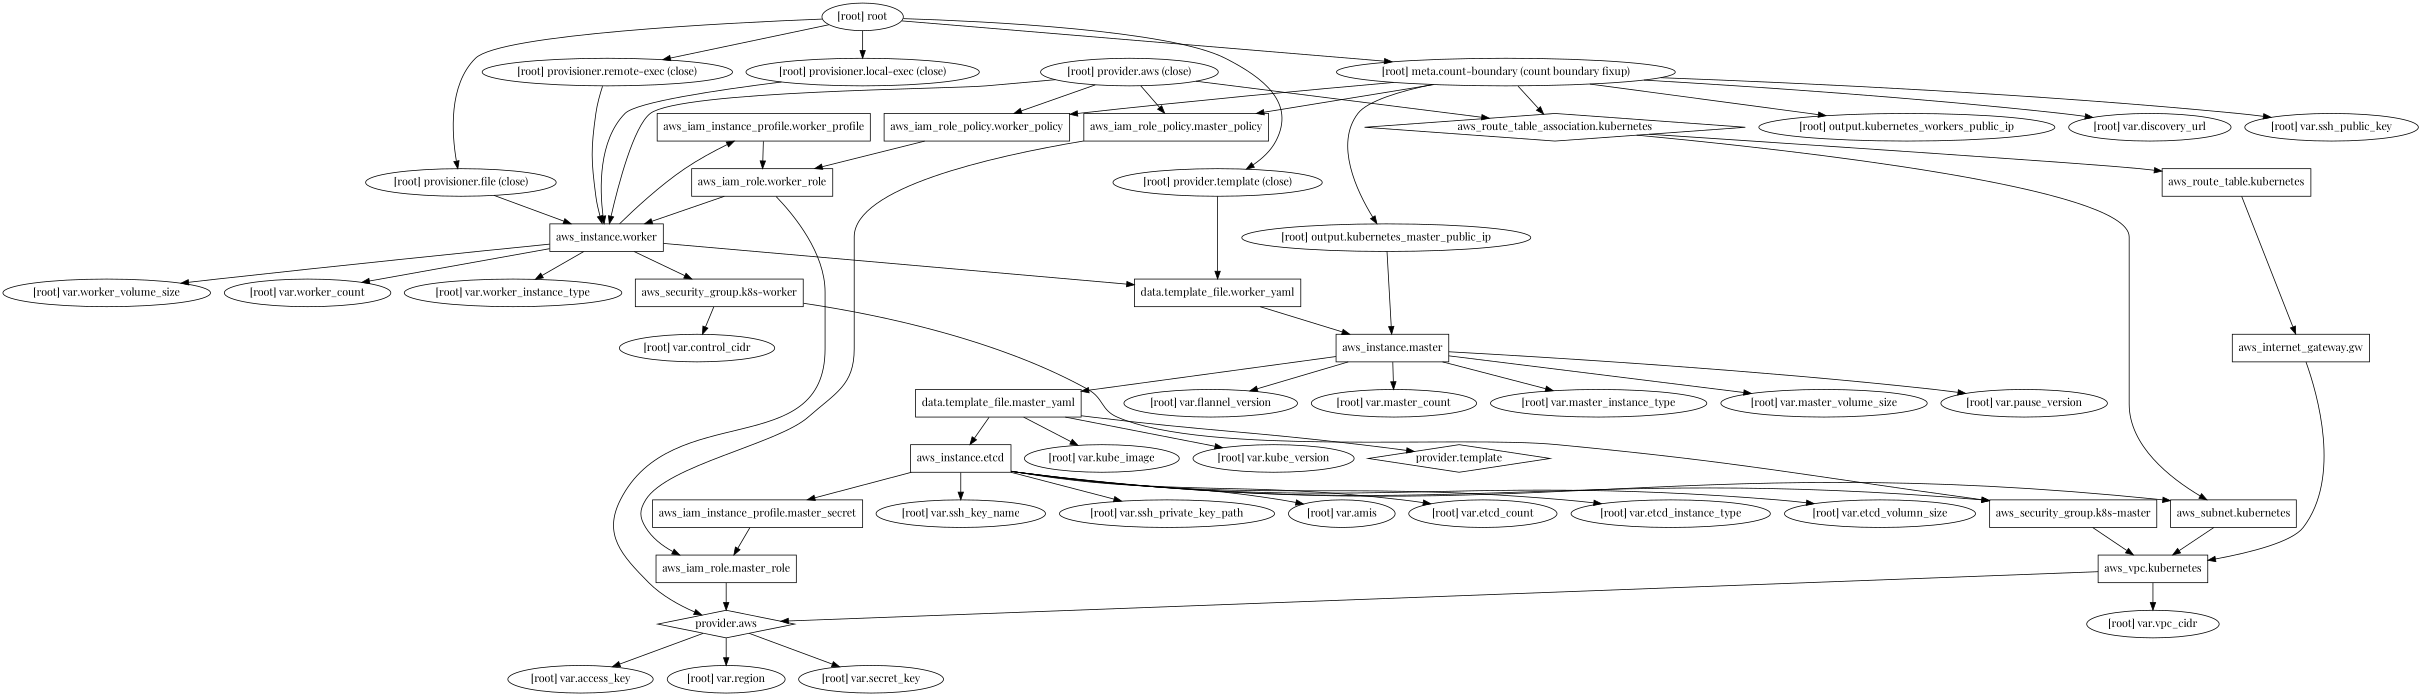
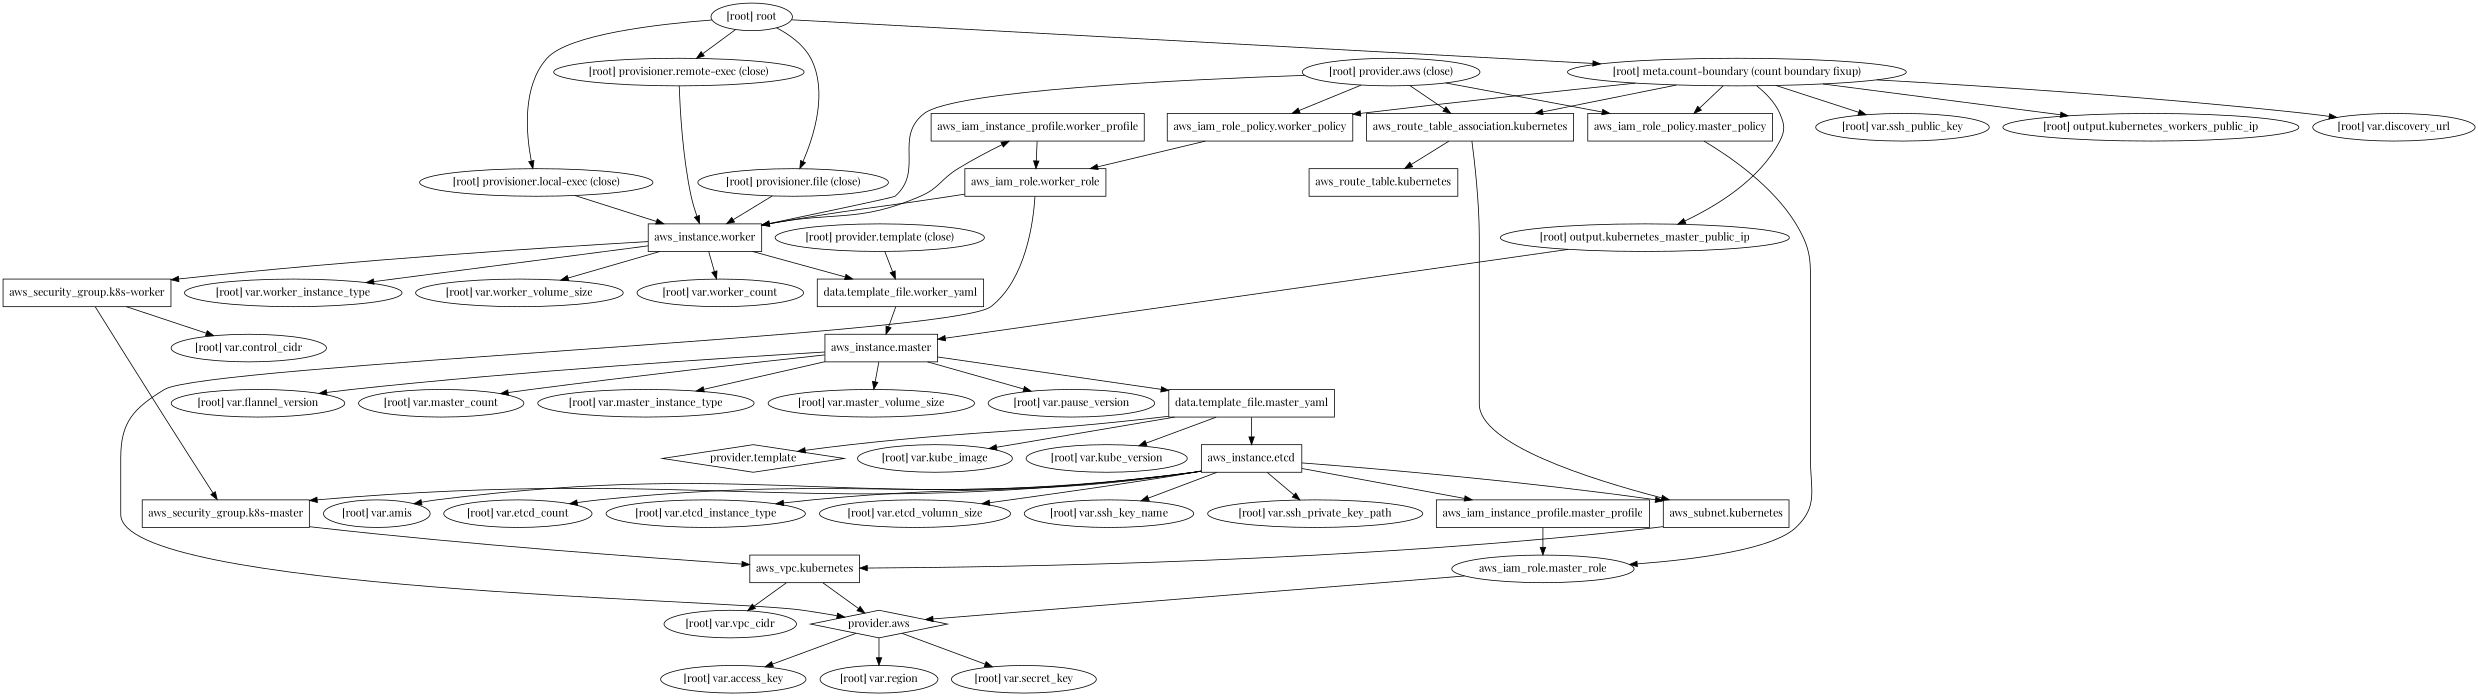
(1126, 35) -> none
(1555, 127) -> (1470, 127)
(2301, 348) -> none
(758, 514) -> (1543, 514)
(726, 569) -> (1543, 569)
